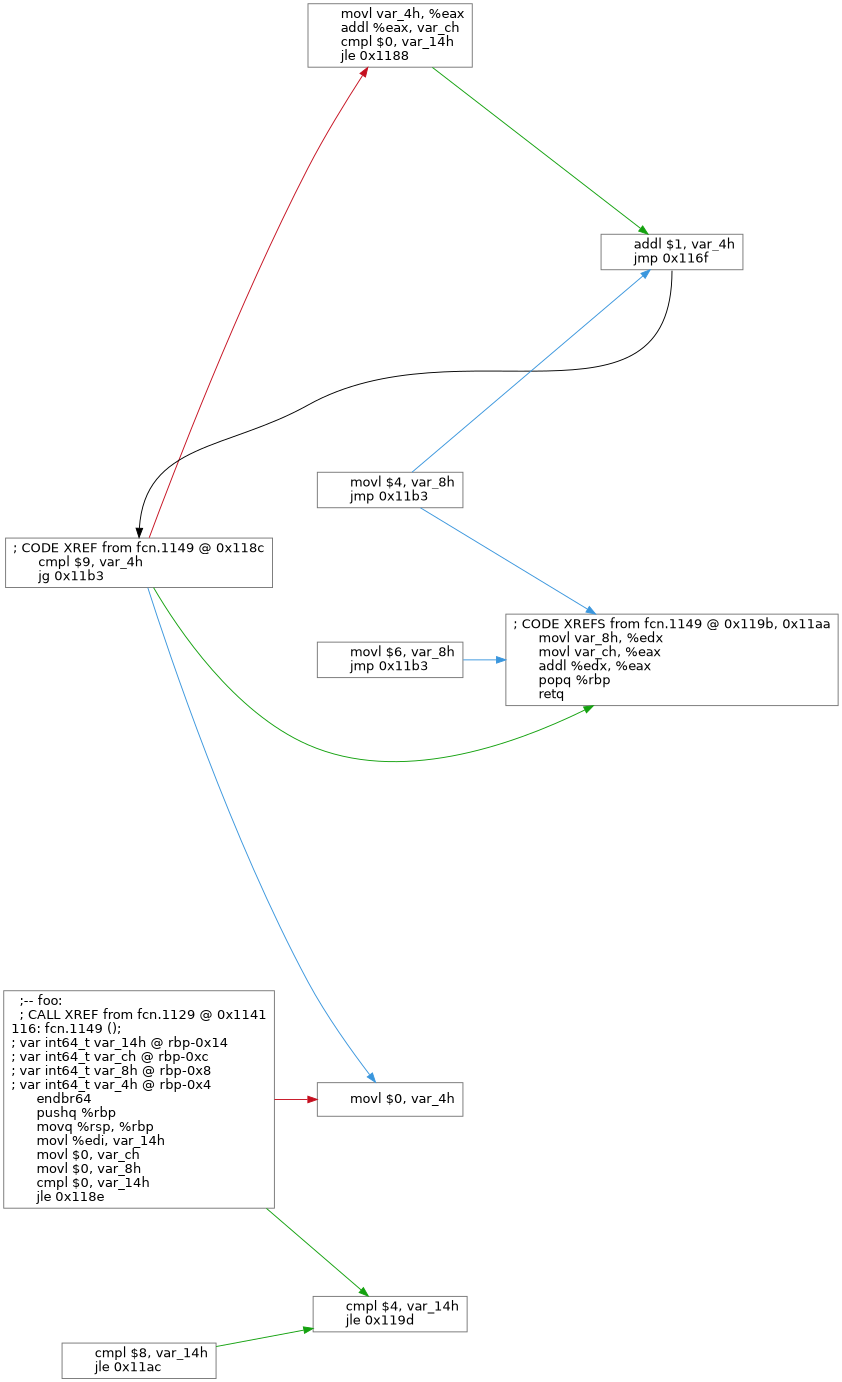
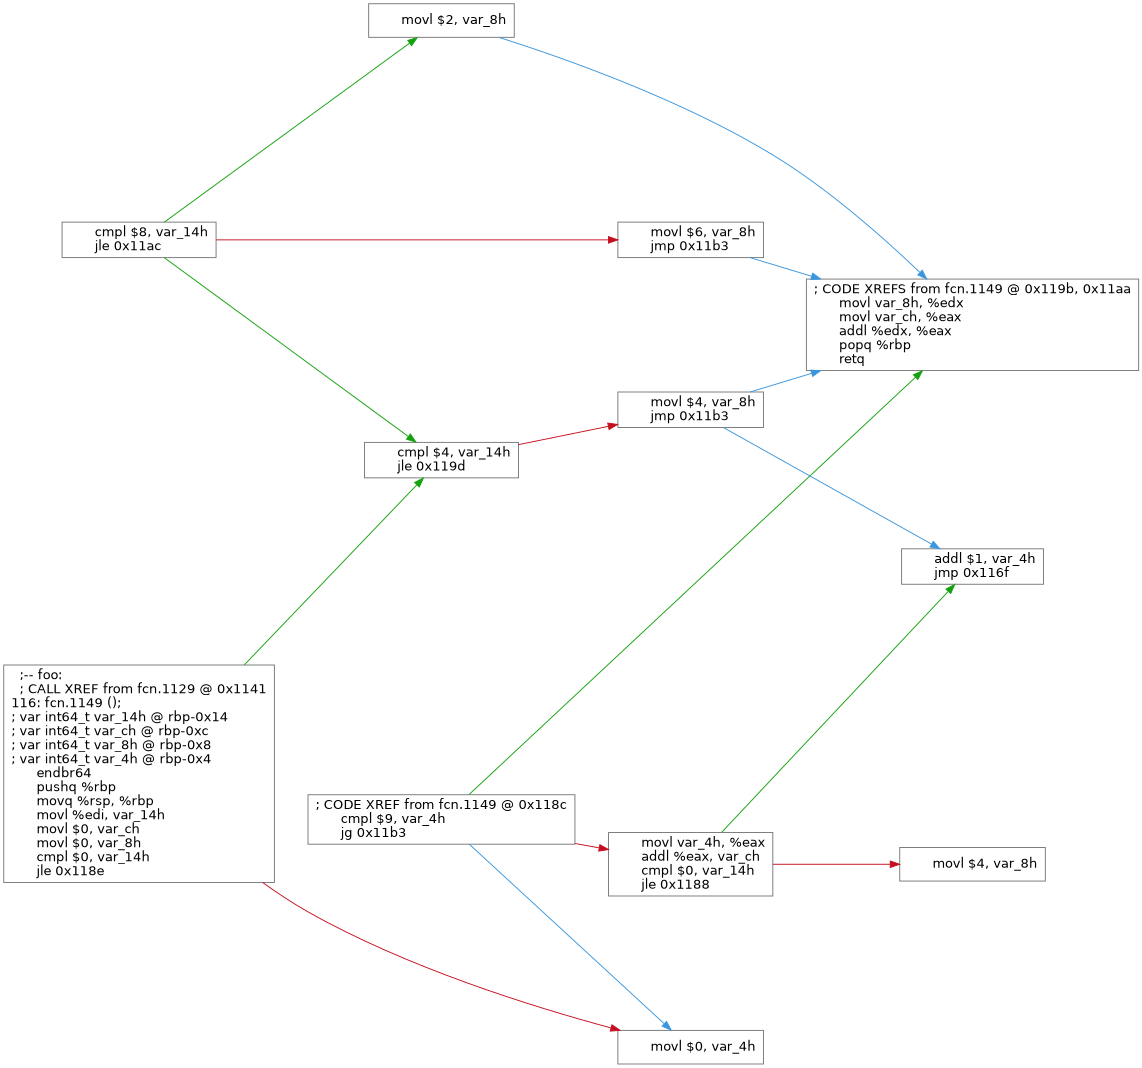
none -> (441, 21)
none -> (412, 240)
(406, 376) -> none
none -> (563, 435)
none -> (973, 864)
